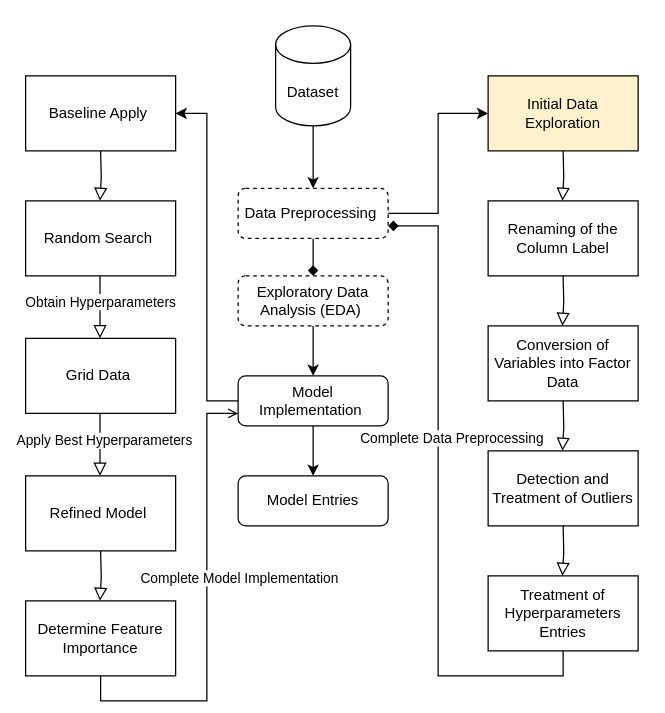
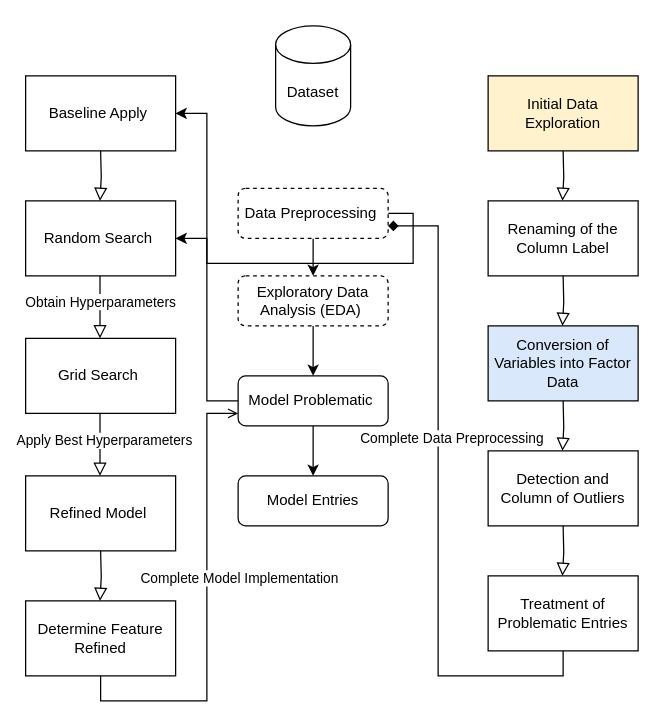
(313, 153) -> none
(438, 156) -> (337, 263)
(313, 265) -> (313, 266)
(563, 363) -> (563, 363)
(101, 376) -> (101, 376)
(313, 401) -> (313, 401)
(563, 488) -> (563, 488)
(563, 613) -> (563, 613)
(101, 638) -> (101, 638)
